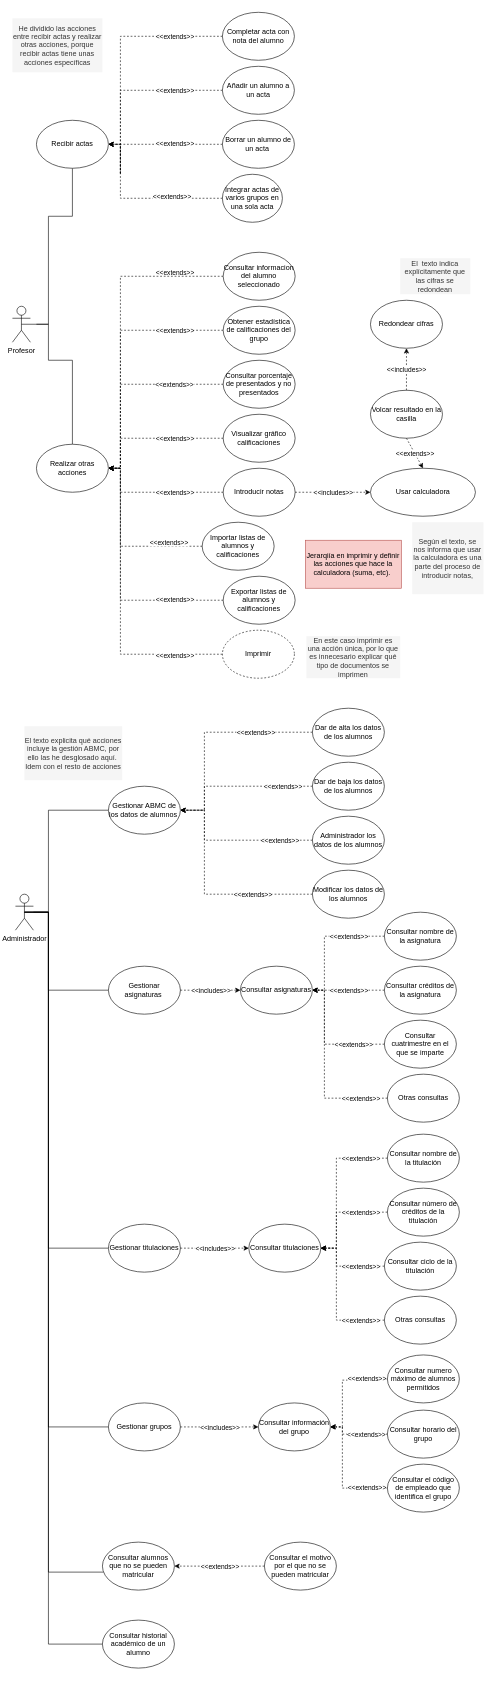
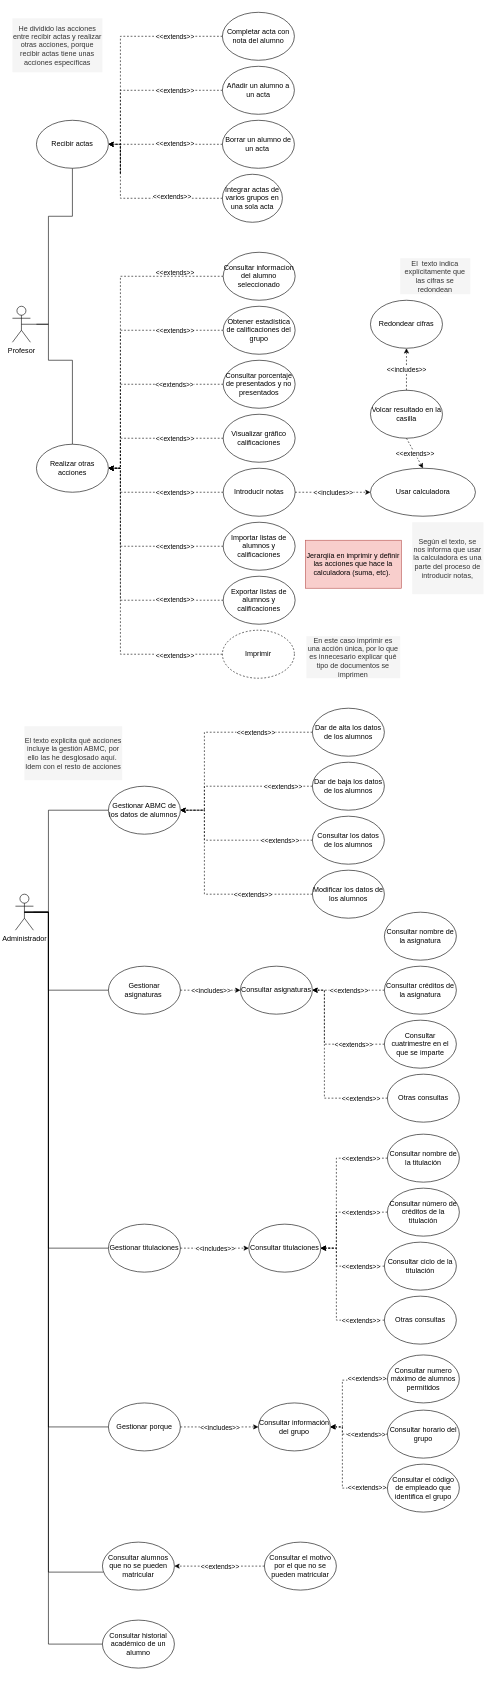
(238, 546) -> (259, 546)
(348, 840) -> (348, 840)
(327, 936) -> none
(144, 1427) -> (144, 1427)
